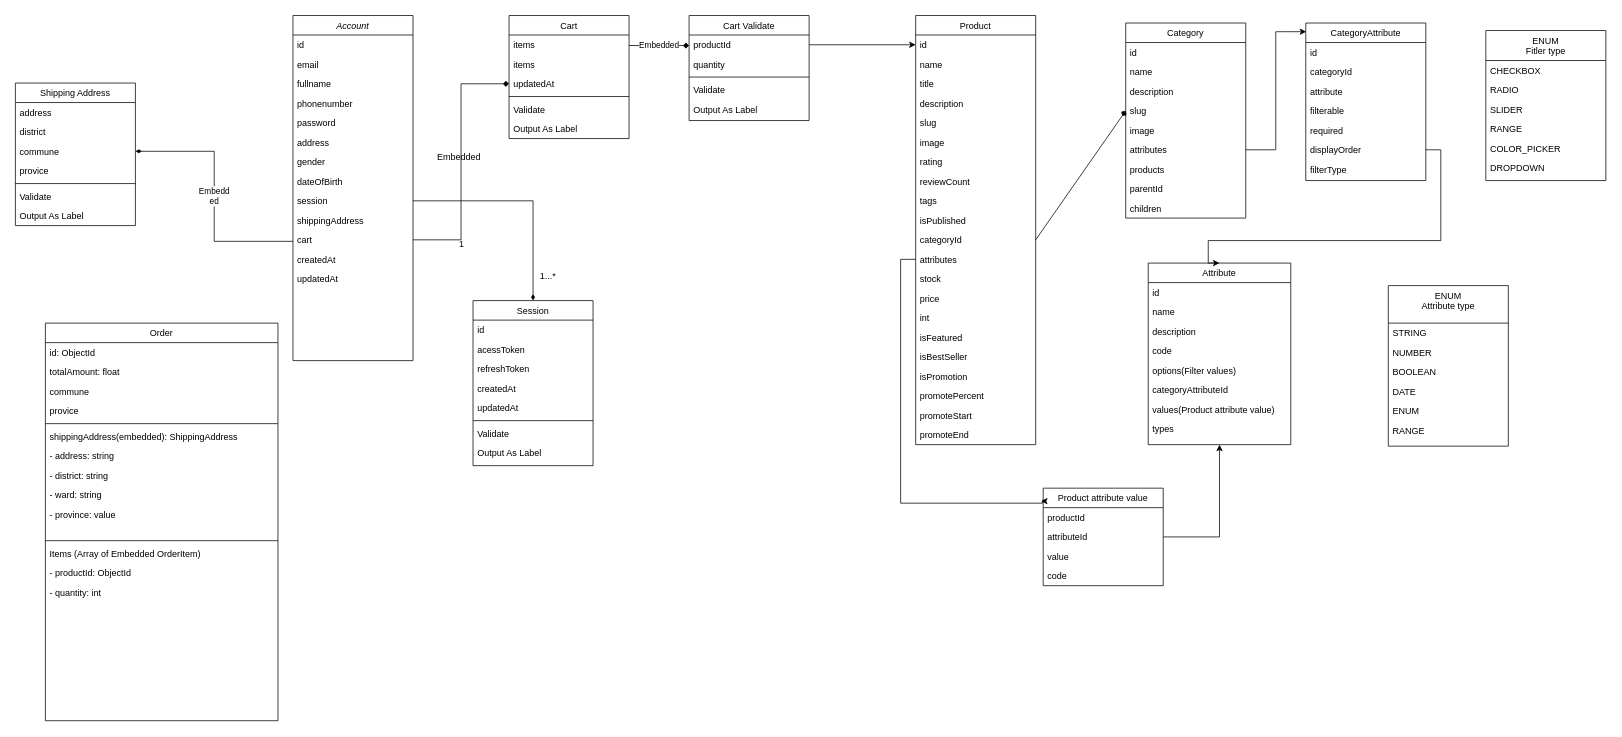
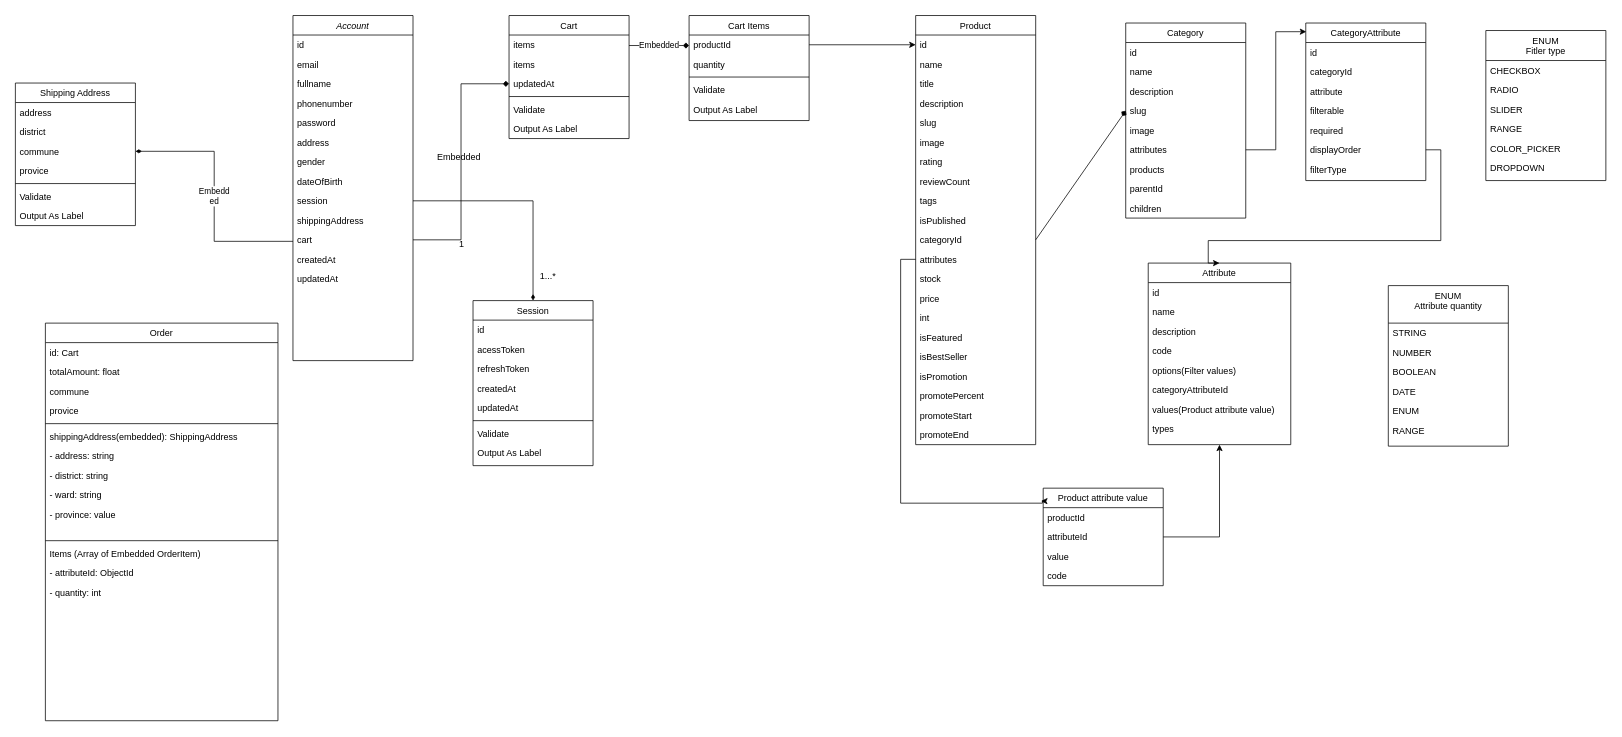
(749, 26) -> (749, 26)
(1448, 296) -> (1448, 296)
(76, 353) -> (66, 353)
(99, 573) -> (103, 573)
